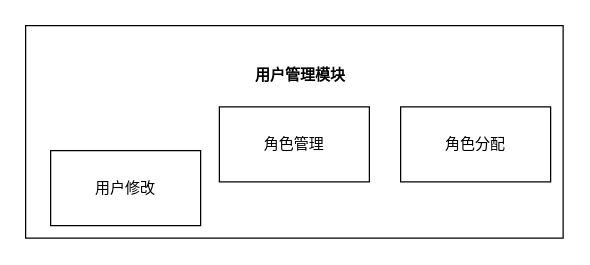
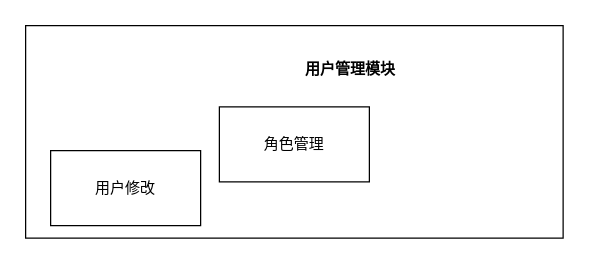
(301, 76) -> (351, 69)
(476, 144) -> none
